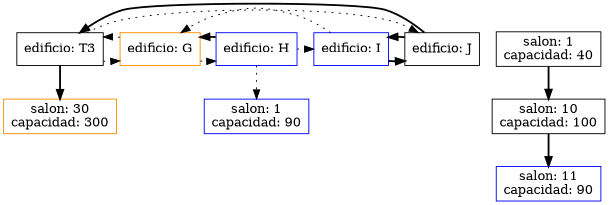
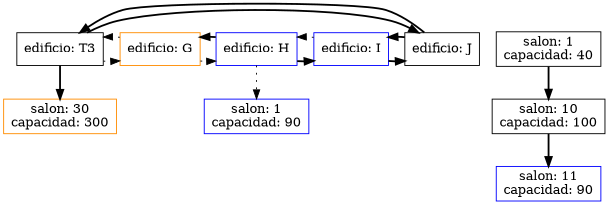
(261, 8) -> (310, 37)
(207, 11) -> (248, 10)
(301, 49) -> (301, 61)
